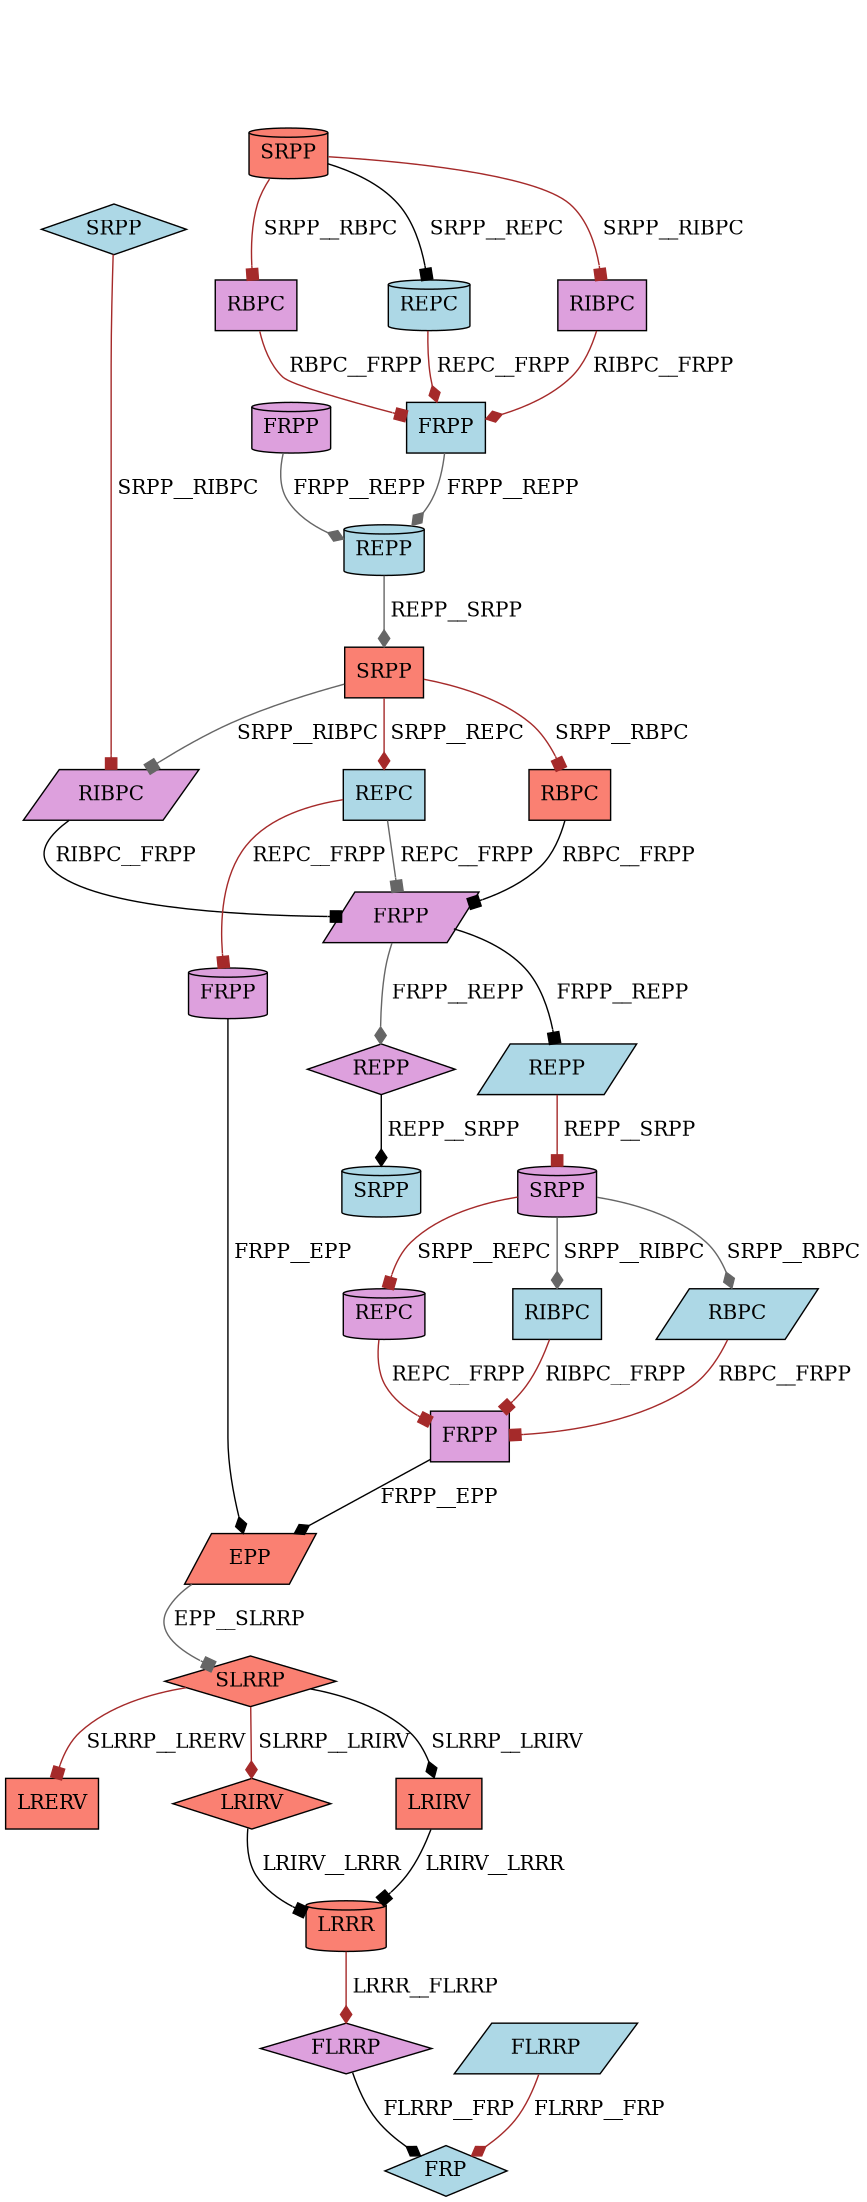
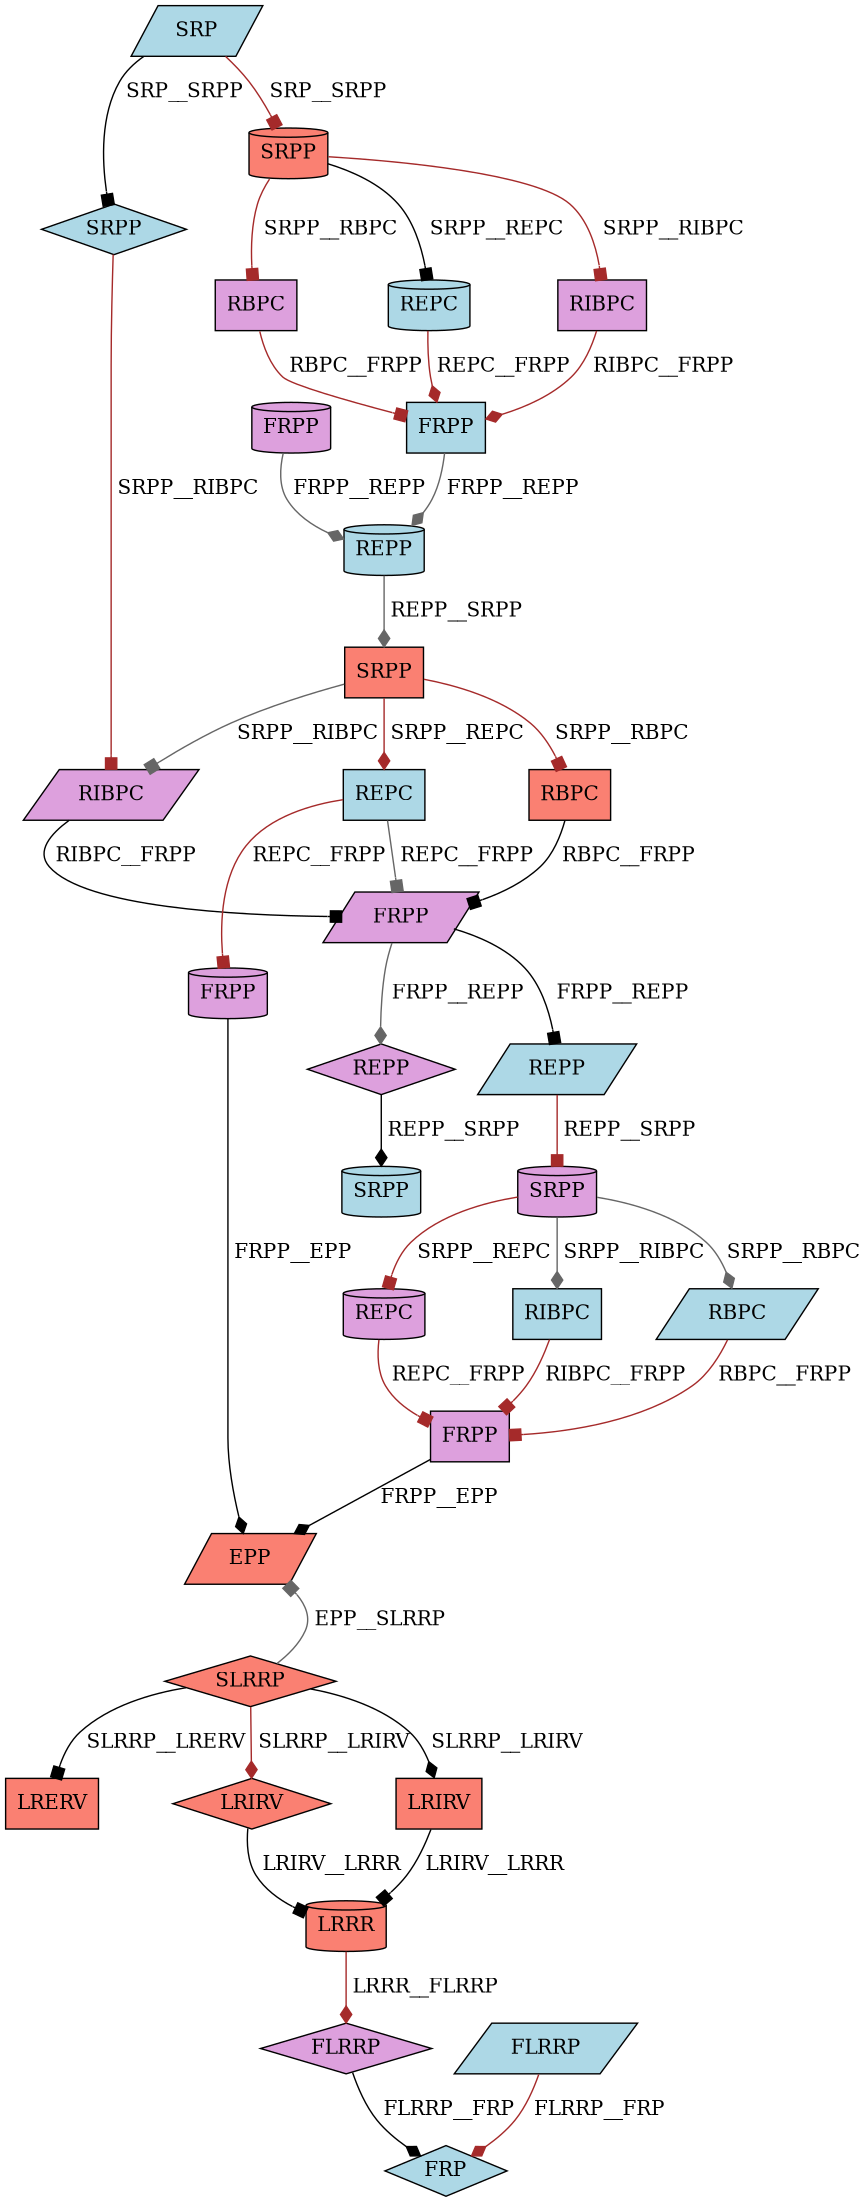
none -> (197, 31)
(164, 1625) -> (304, 1633)
(112, 1711) -> (112, 1711)
